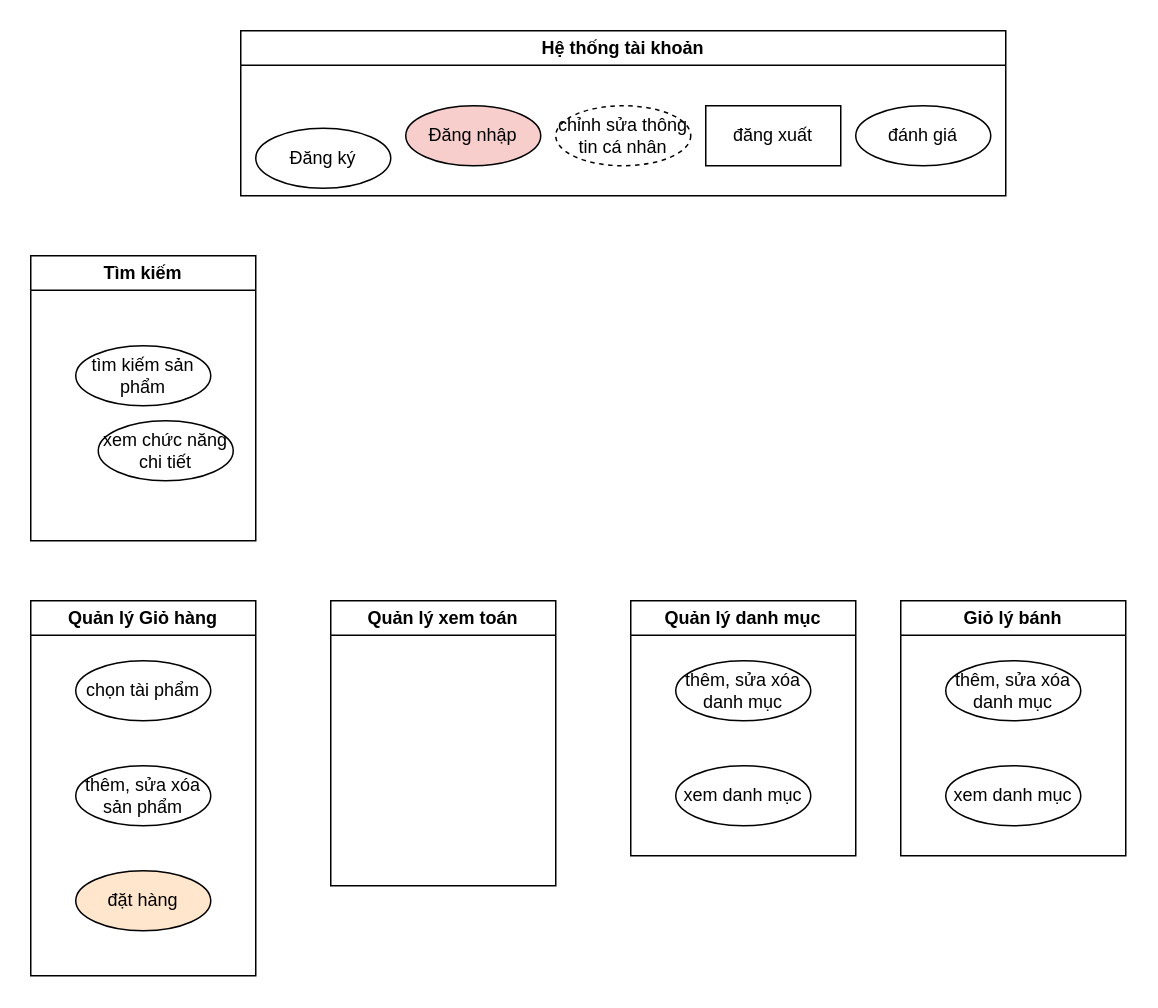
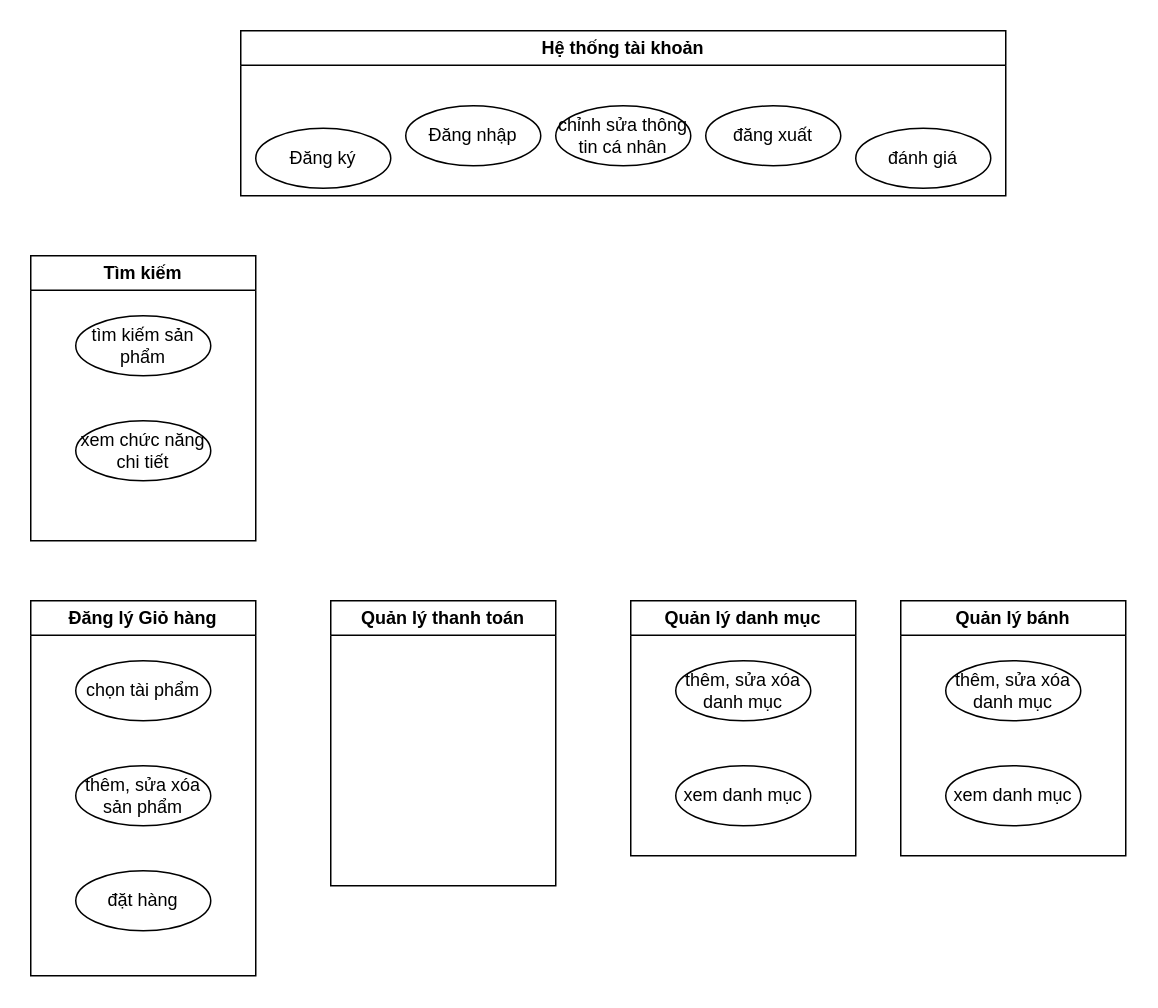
(473, 136) -> (473, 136)
(623, 136) -> (623, 136)
(773, 136) -> (773, 136)
(923, 136) -> (923, 158)
(143, 376) -> (143, 346)
(166, 451) -> (143, 451)
(143, 619) -> (143, 619)
(443, 619) -> (443, 619)
(1013, 619) -> (1013, 619)
(143, 901) -> (143, 901)
